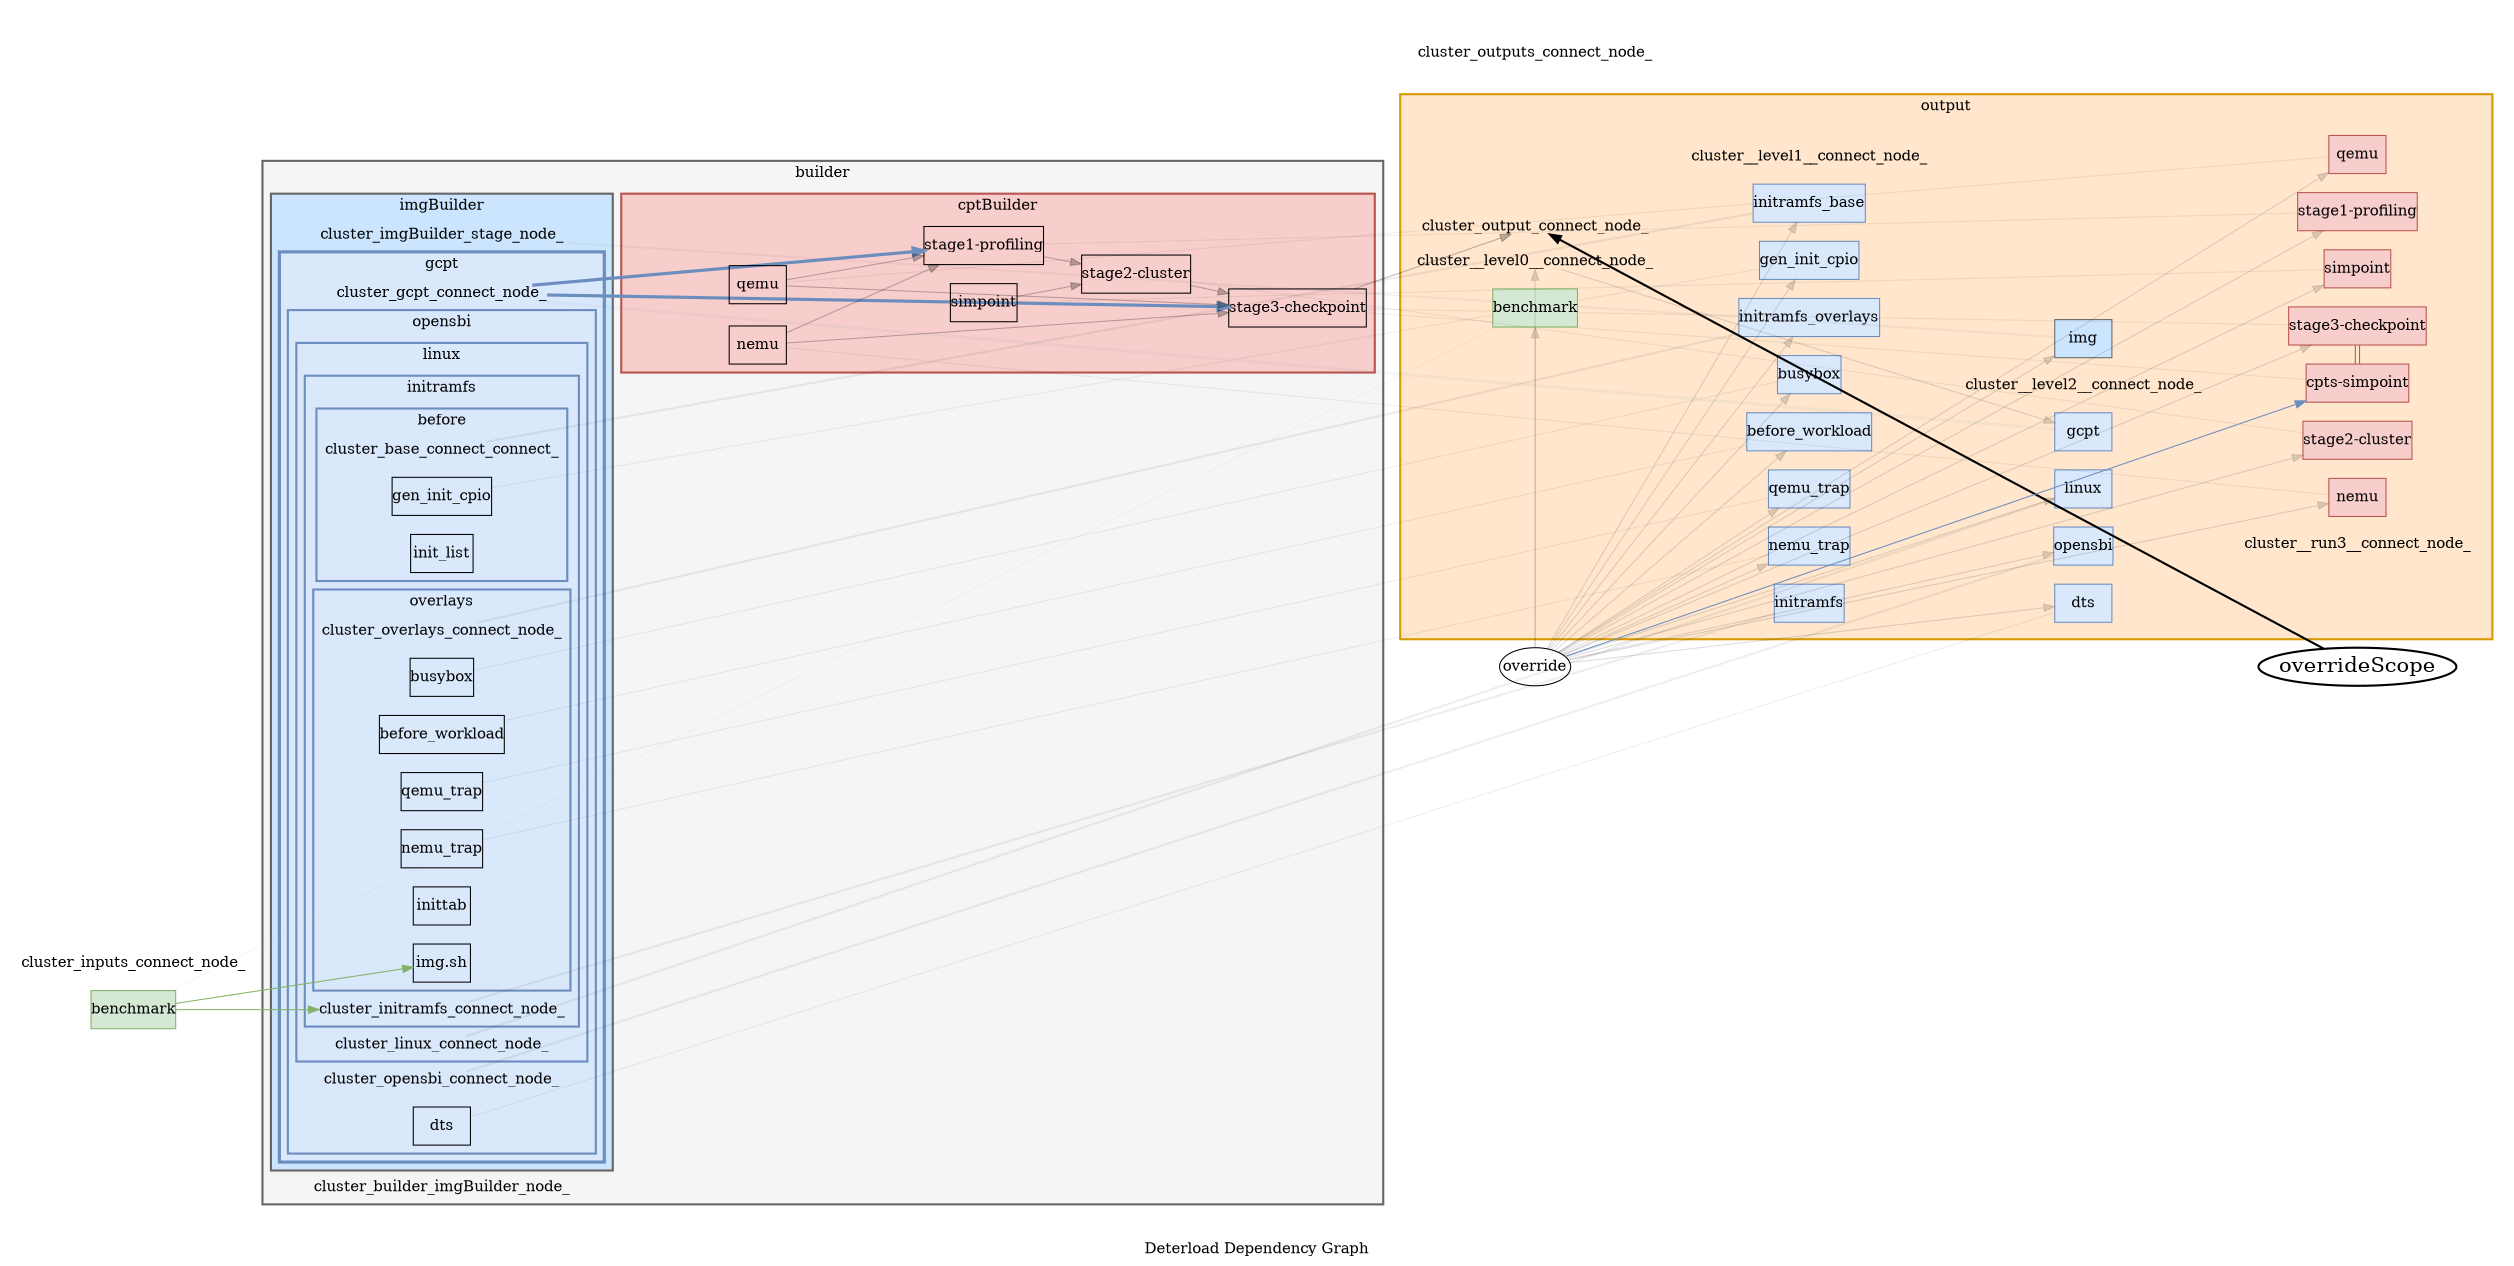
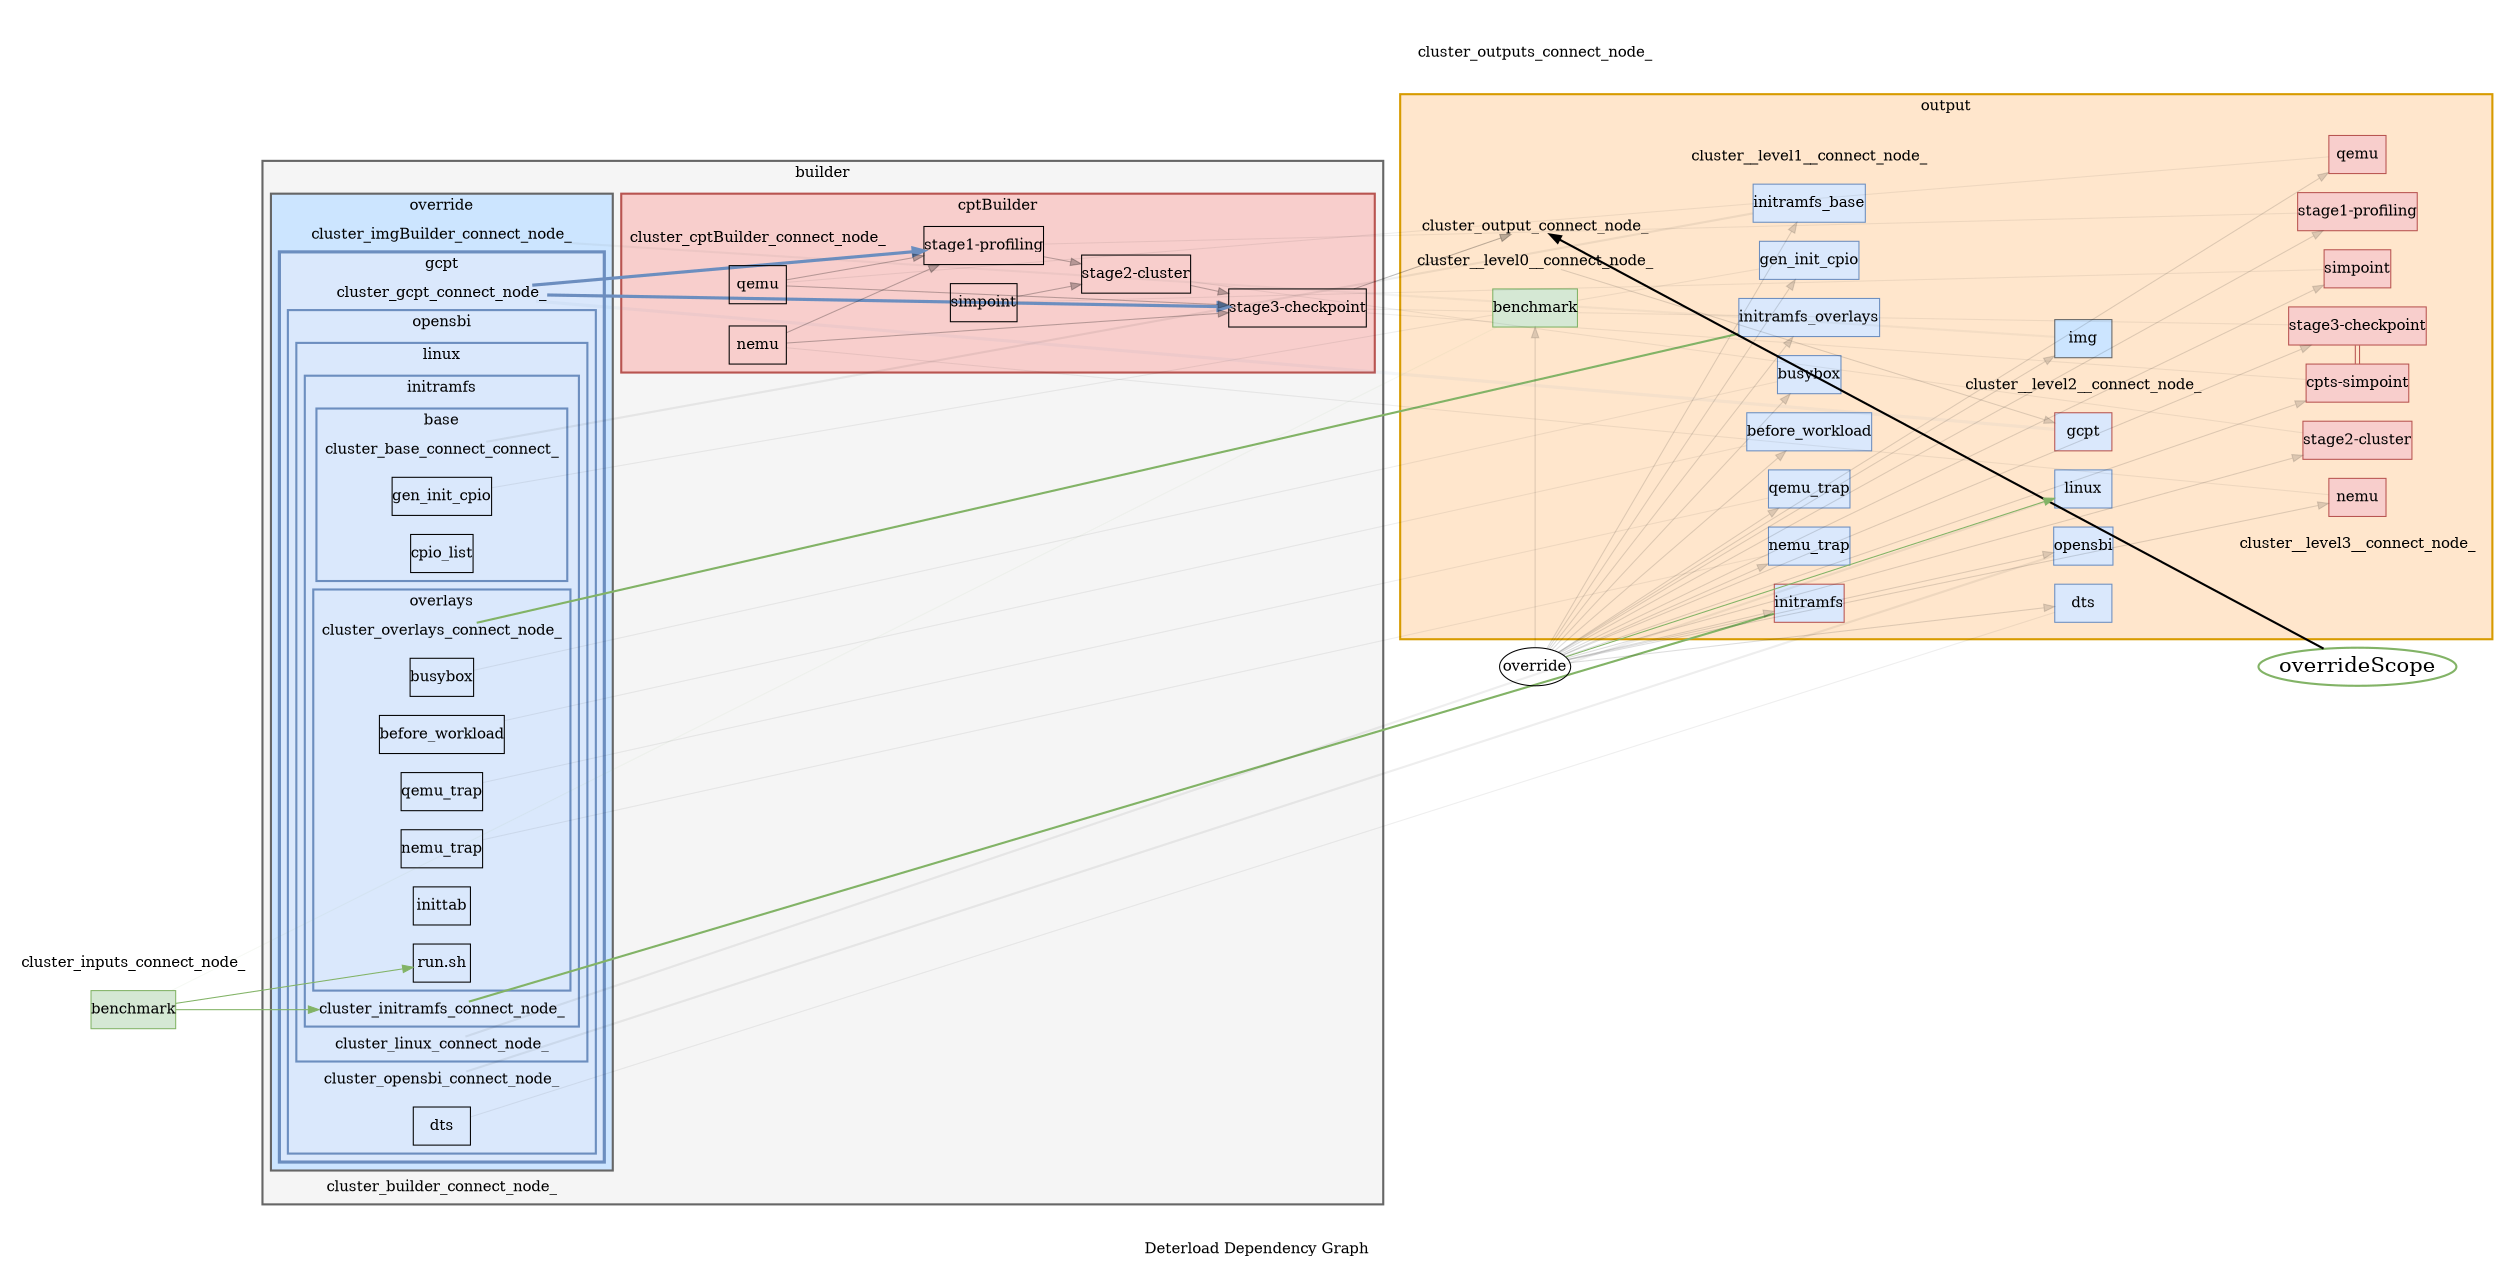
(442, 206) -> (442, 206)
(442, 235) -> (442, 235)
none -> (758, 238)
(442, 421) -> (442, 421)
(2083, 432) -> (2083, 432)
(1535, 464) -> (1666, 637)
(1108, 478) -> (1108, 478)
(1912, 537) -> (1912, 537)
(2357, 544) -> (2357, 544)
(442, 554) -> (442, 554)
(1805, 579) -> (1805, 579)
(1809, 603) -> (1809, 603)
(2357, 667) -> (2357, 667)
(1121, 808) -> (1121, 808)
(442, 963) -> (442, 963)
(442, 1187) -> (442, 1187)
